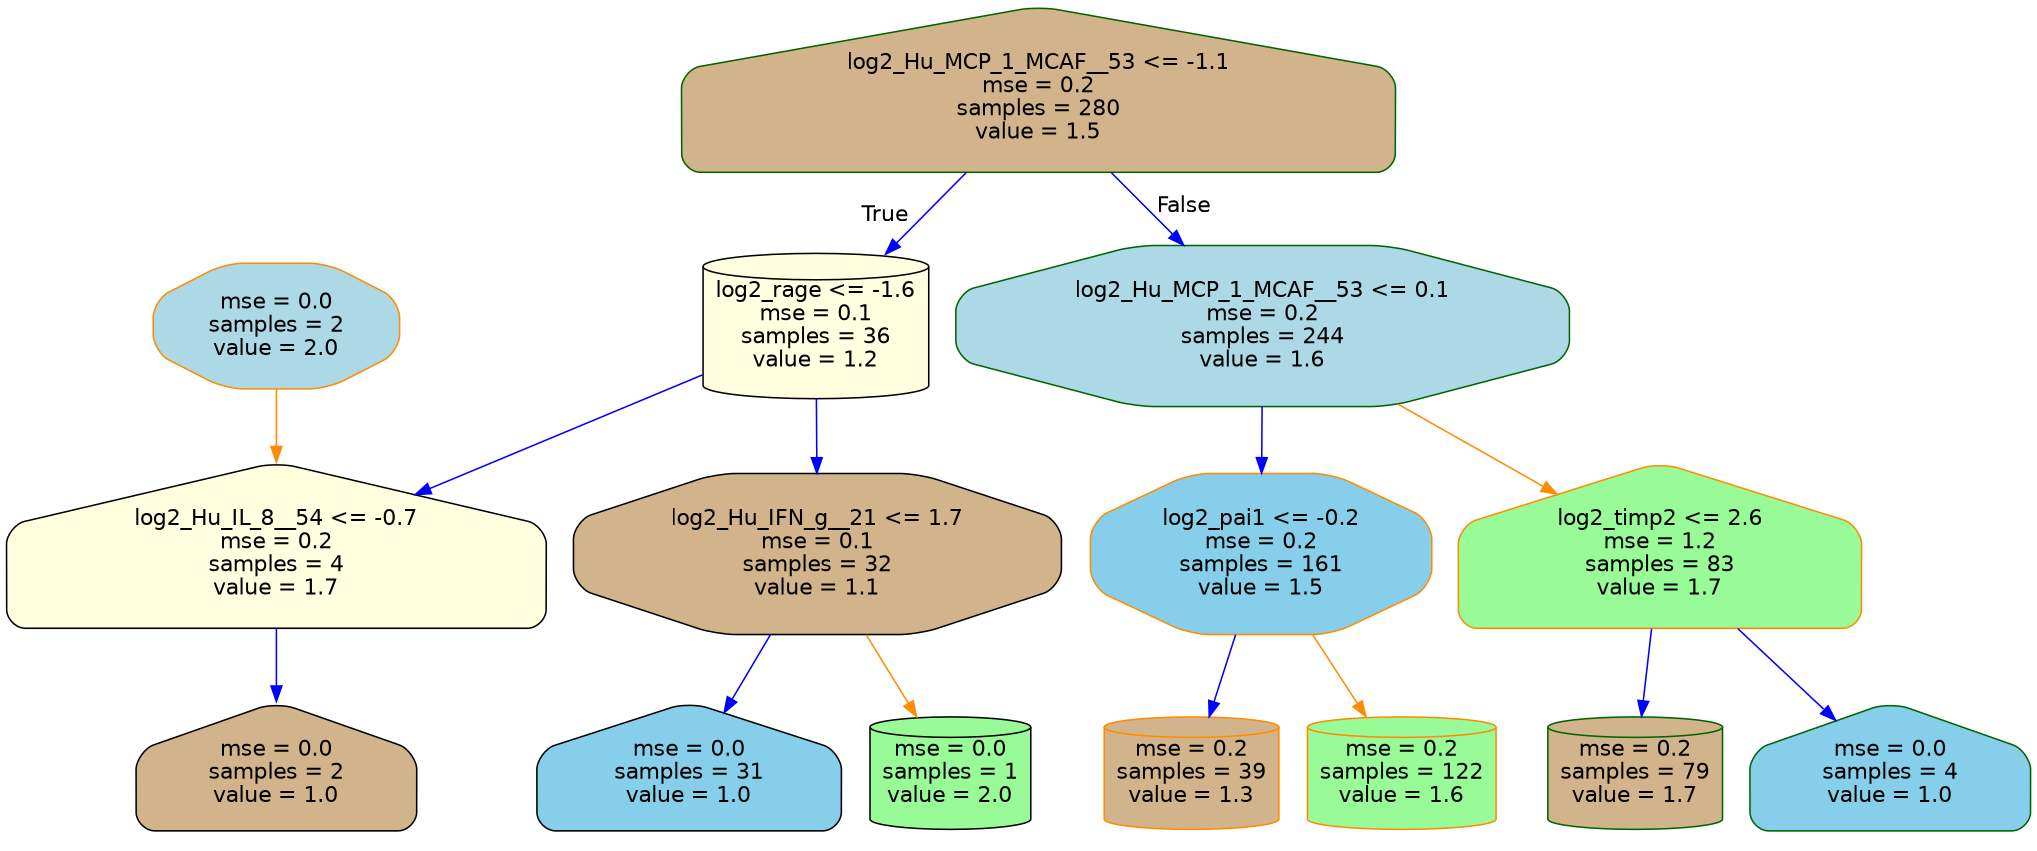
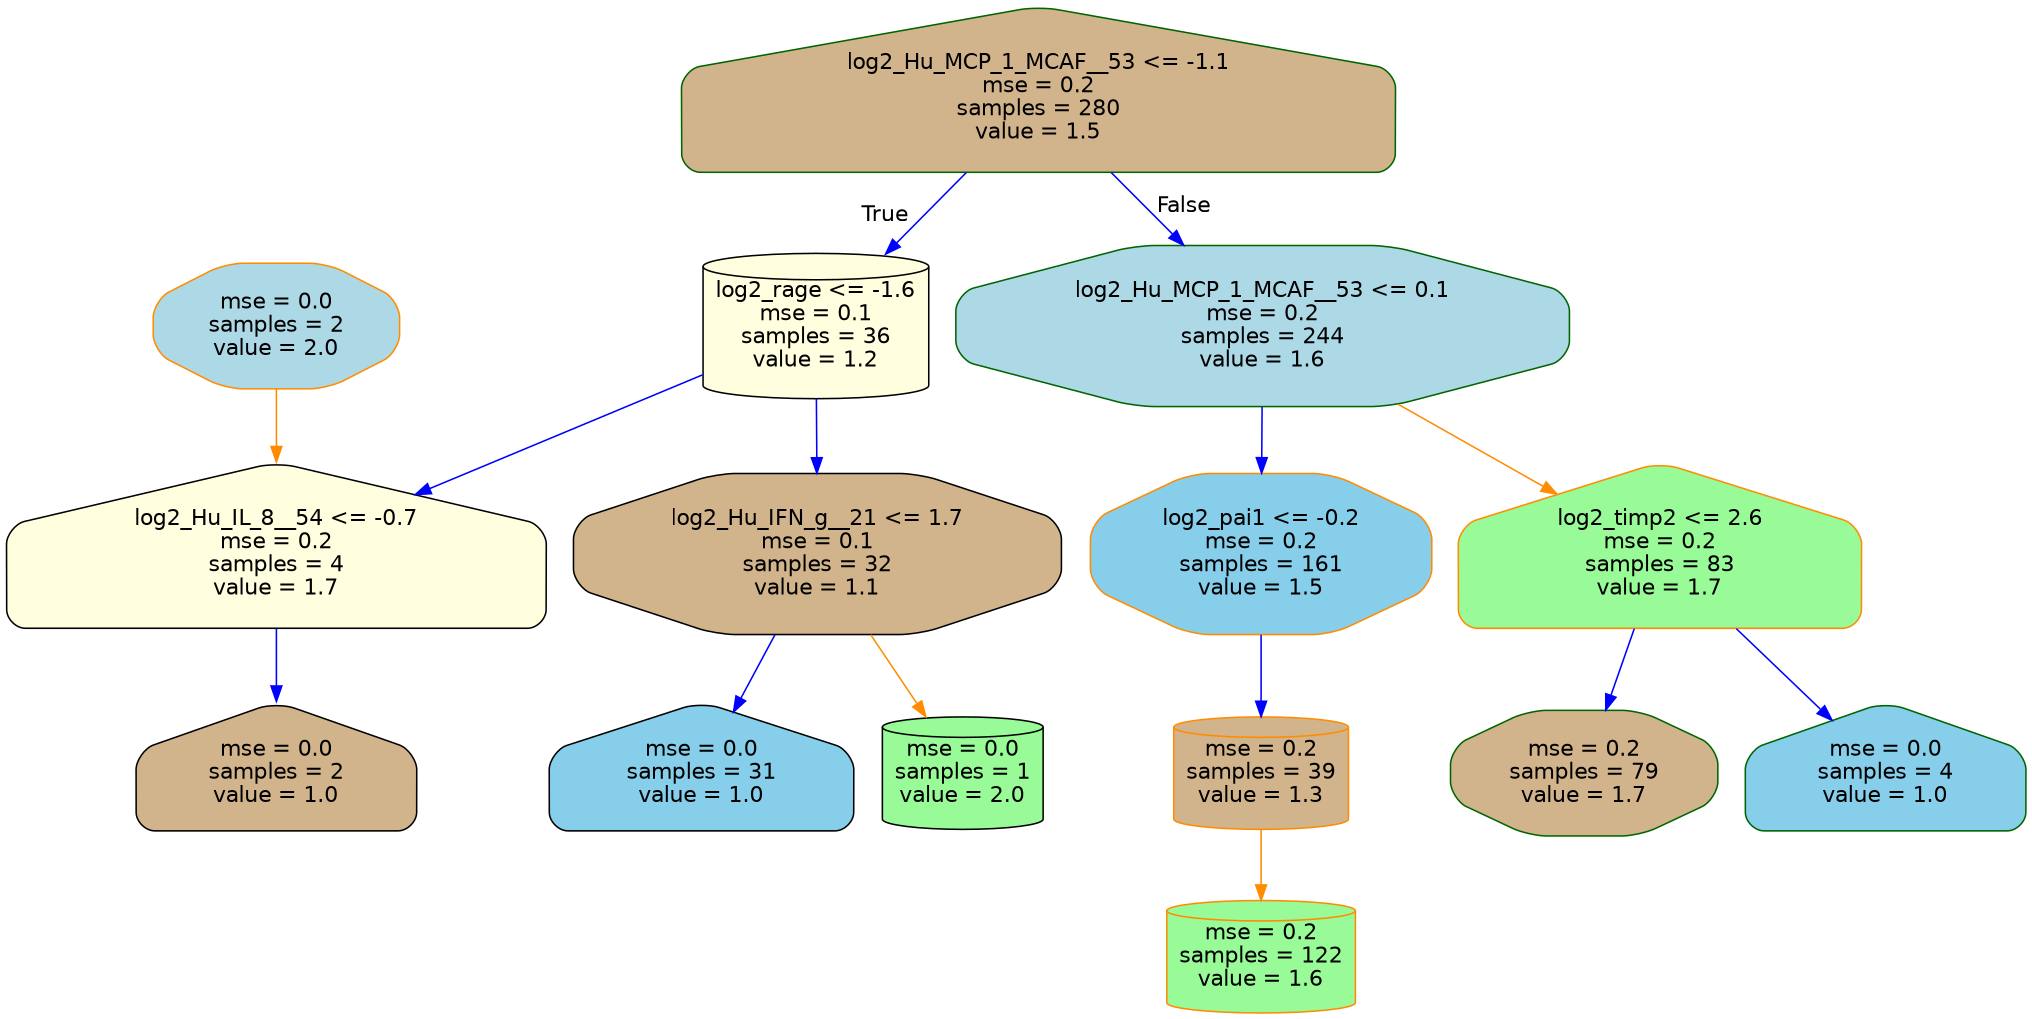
(1660, 554) -> (1660, 554)
(1335, 669) -> (1261, 857)
(1635, 773) -> (1584, 773)
